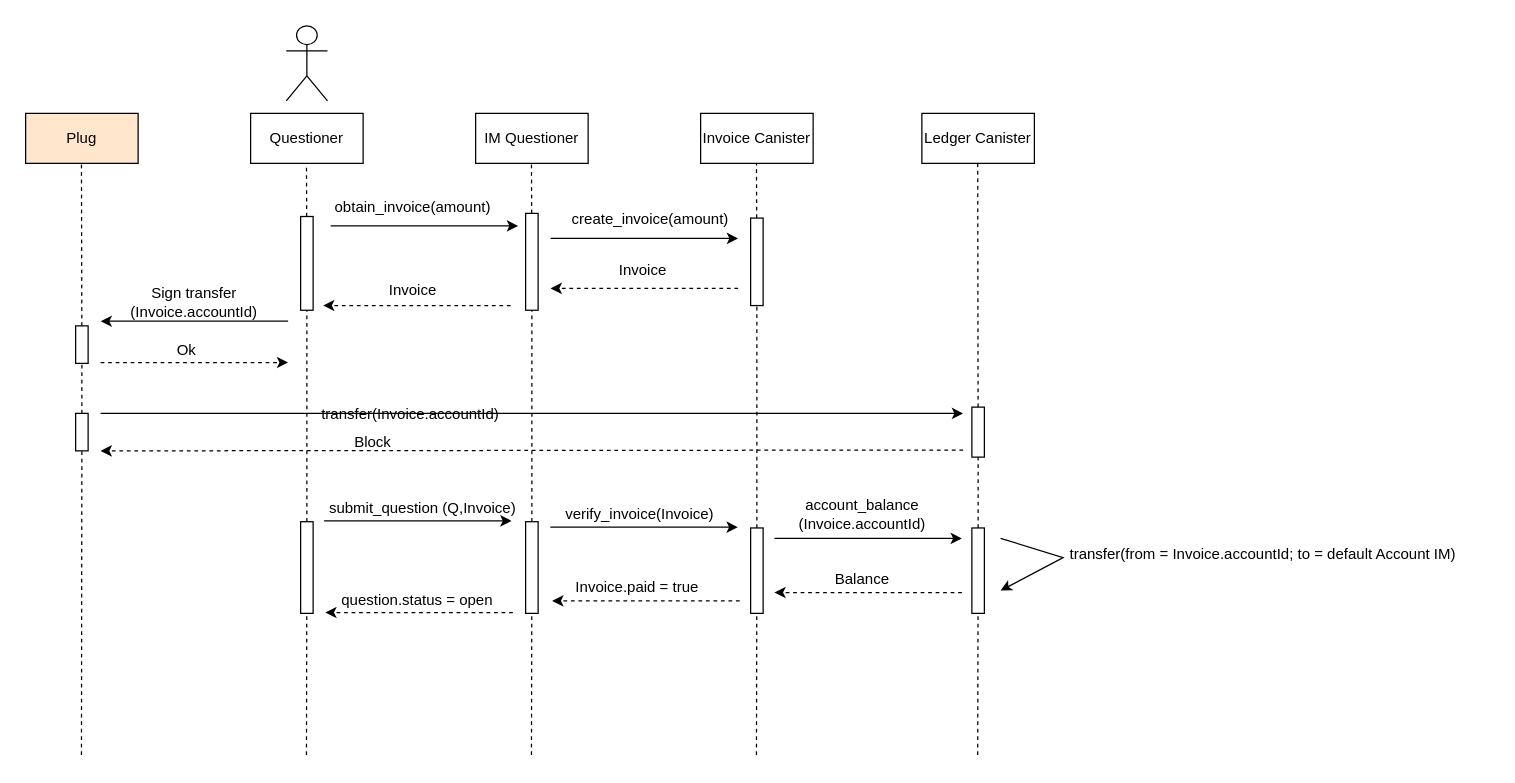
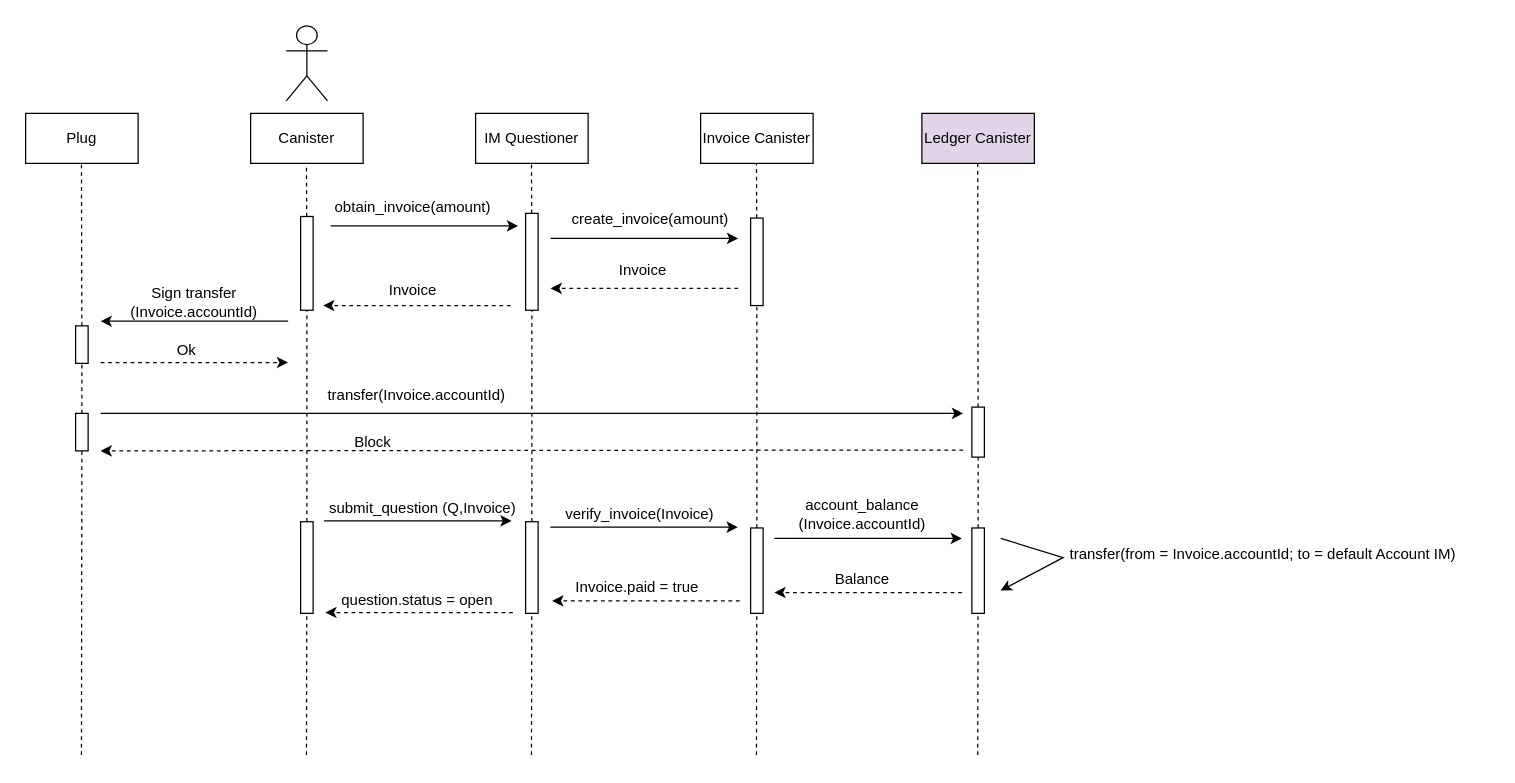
(82, 138) -> (82, 138)
(307, 138) -> (307, 138)
(978, 138) -> (978, 138)
(411, 414) -> (417, 395)
